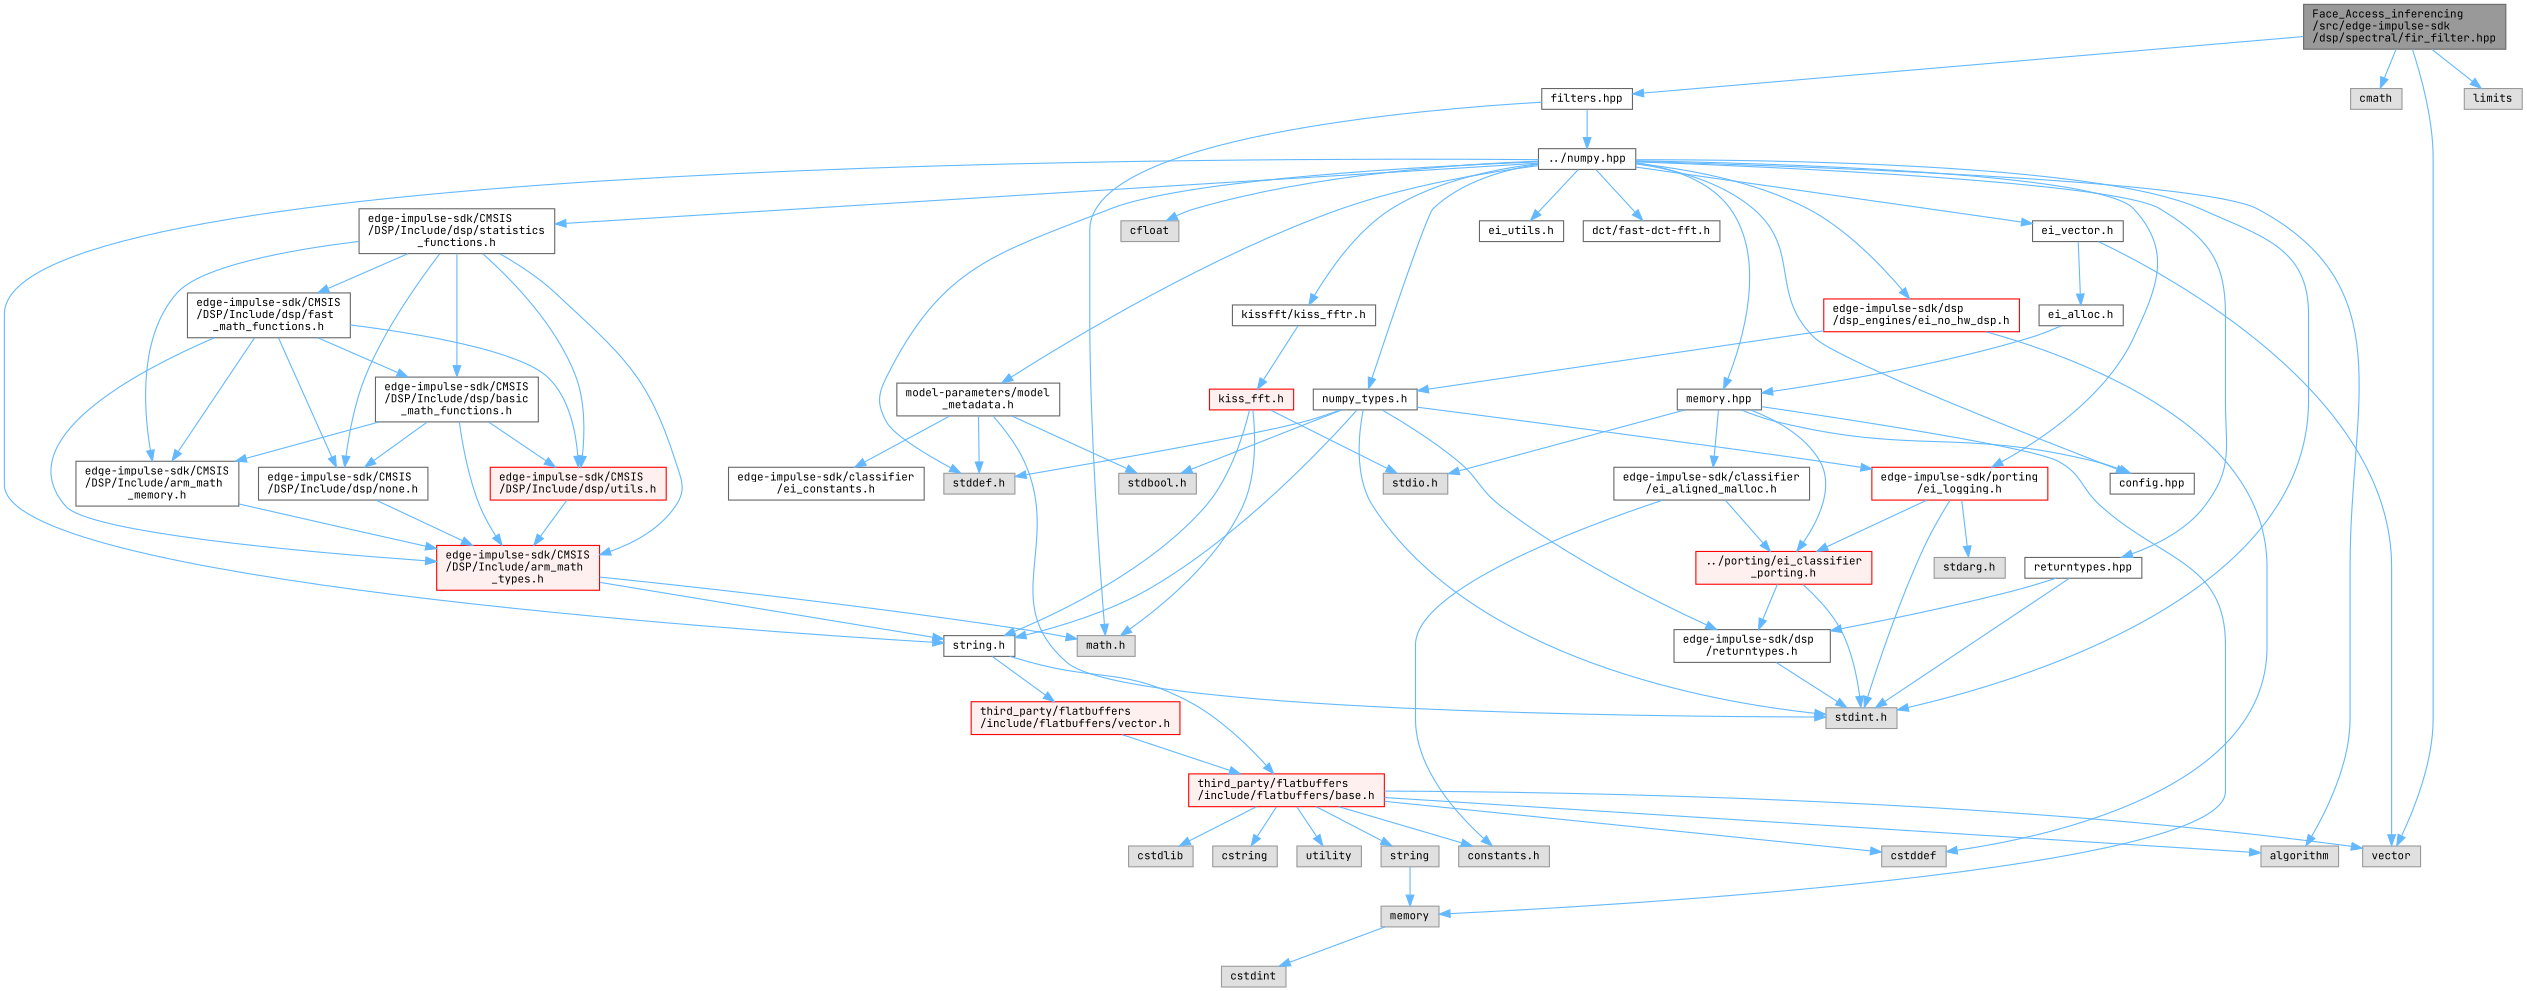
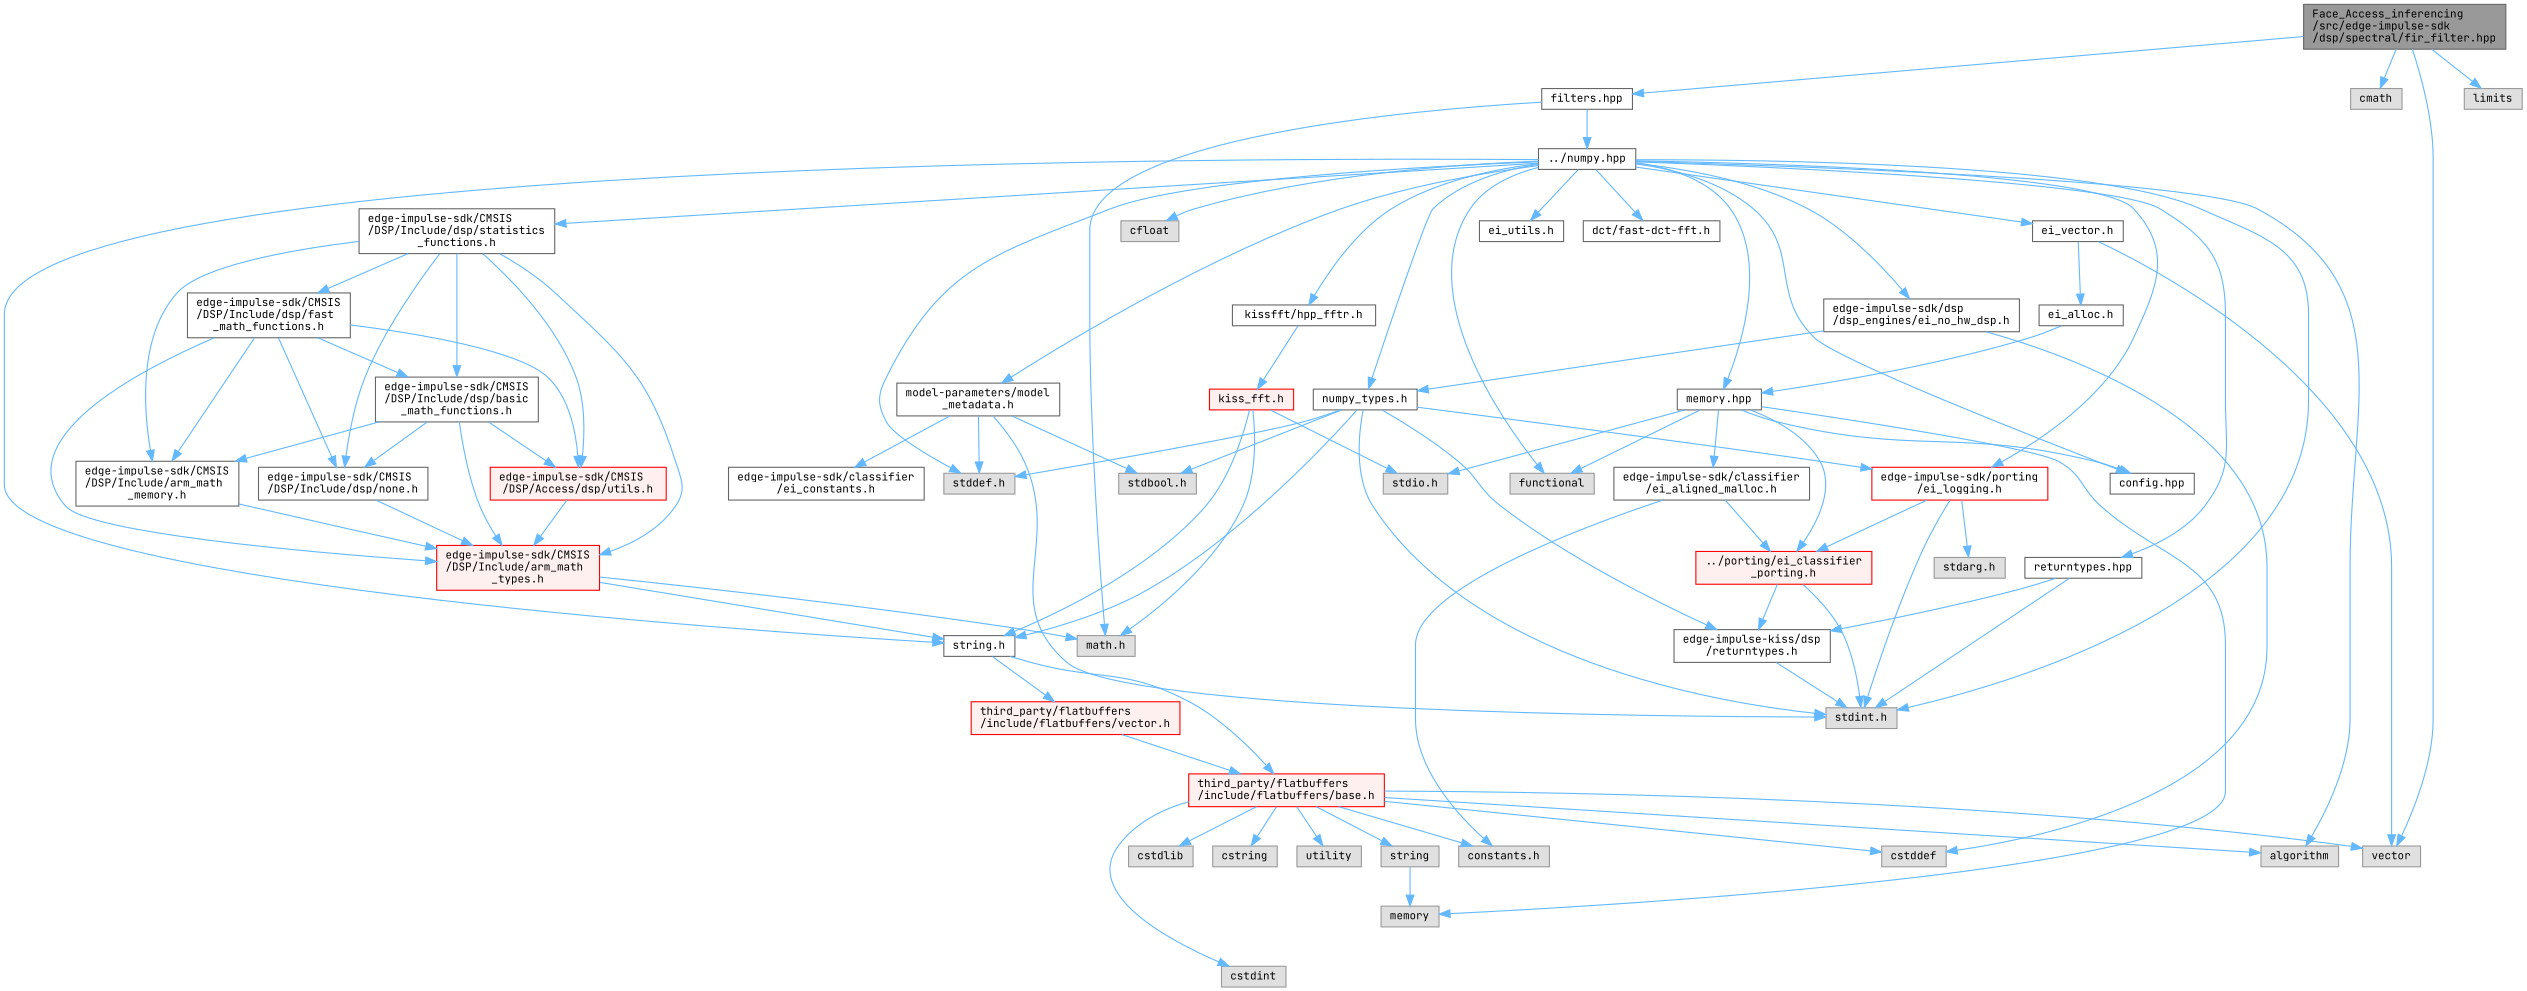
(1304, 315) -> (1304, 315)
(1922, 315) -> (1922, 315)
(578, 484) -> (578, 484)
none -> (1552, 484)
(1752, 646) -> (1752, 646)
(1337, 945) -> (1116, 888)
